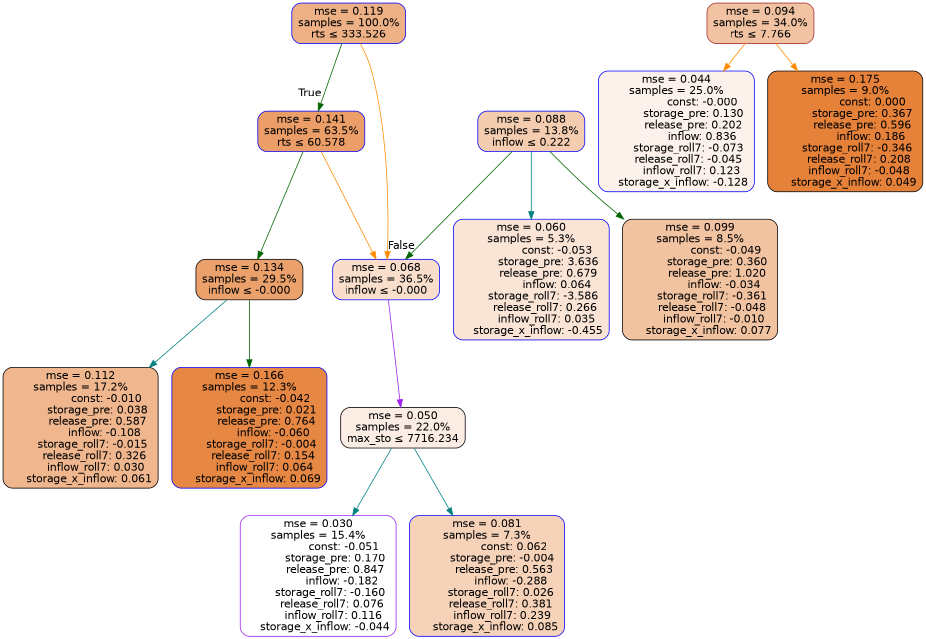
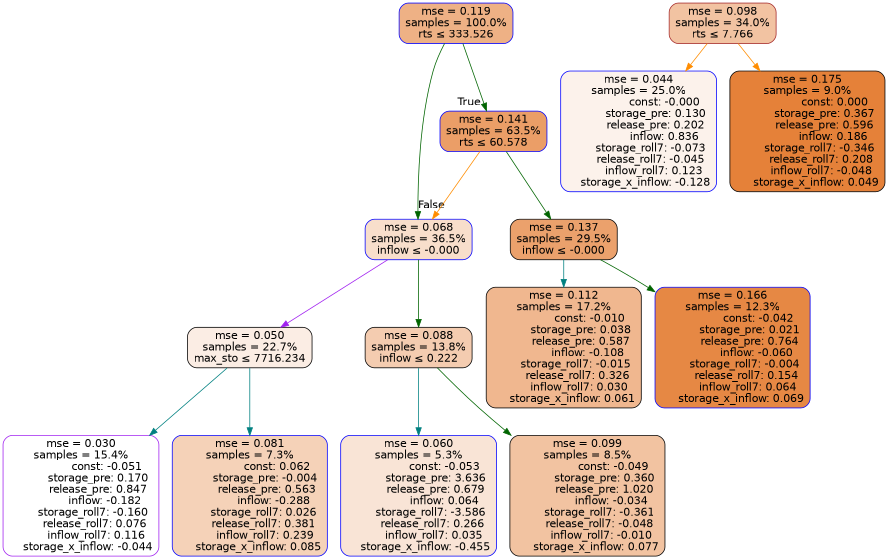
(760, 23) -> (723, 23)
(531, 131) -> (419, 348)
(384, 146) -> (423, 126)
(461, 203) -> (419, 289)
(249, 280) -> (564, 239)
(403, 428) -> (250, 348)
